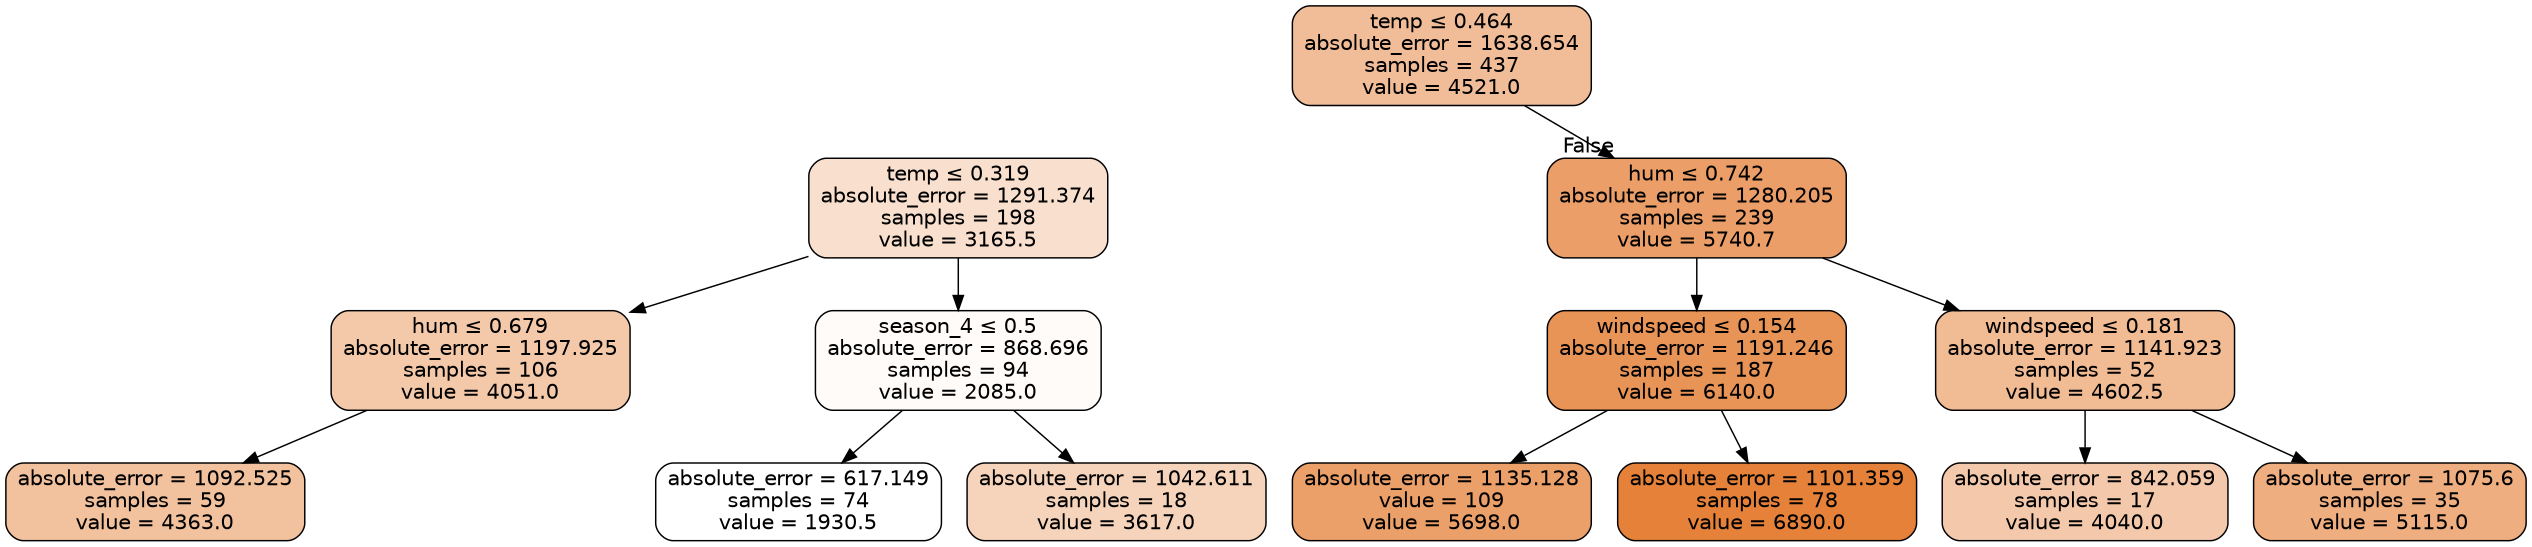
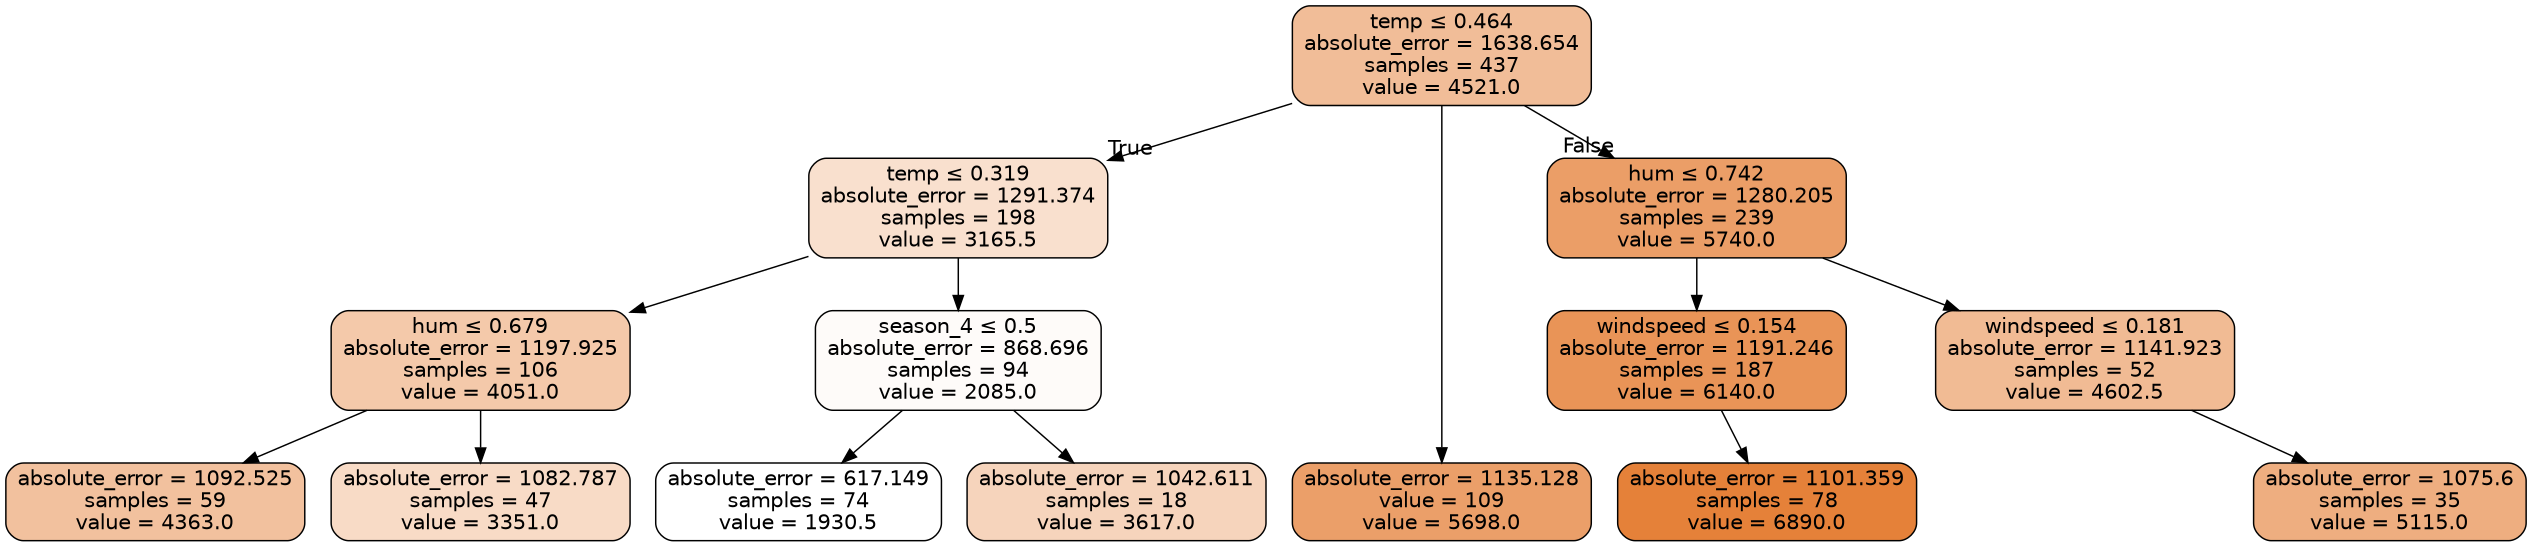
none -> (1207, 130)
(1697, 240) -> (1697, 240)
(1566, 433) -> (1442, 277)
none -> (481, 502)
(2085, 502) -> none
